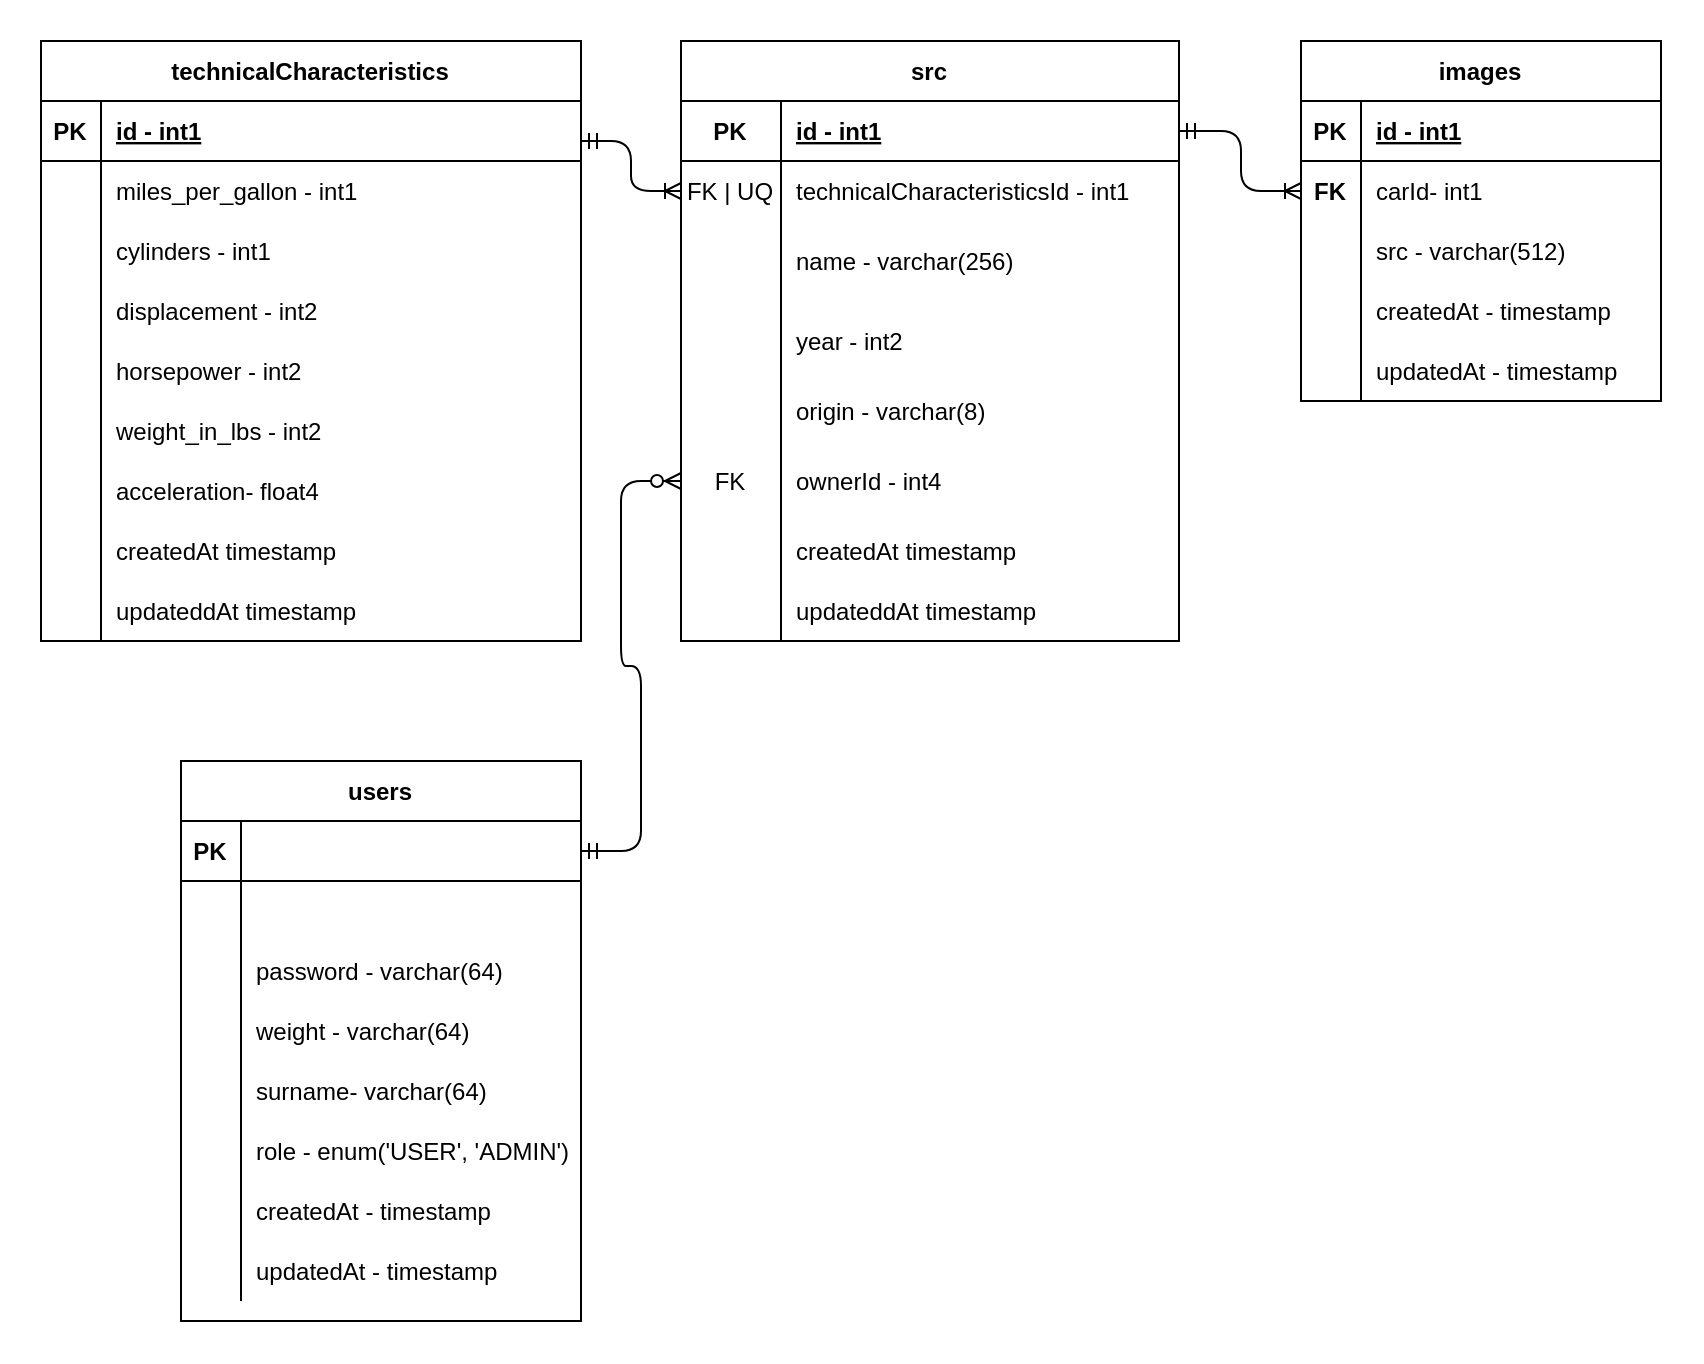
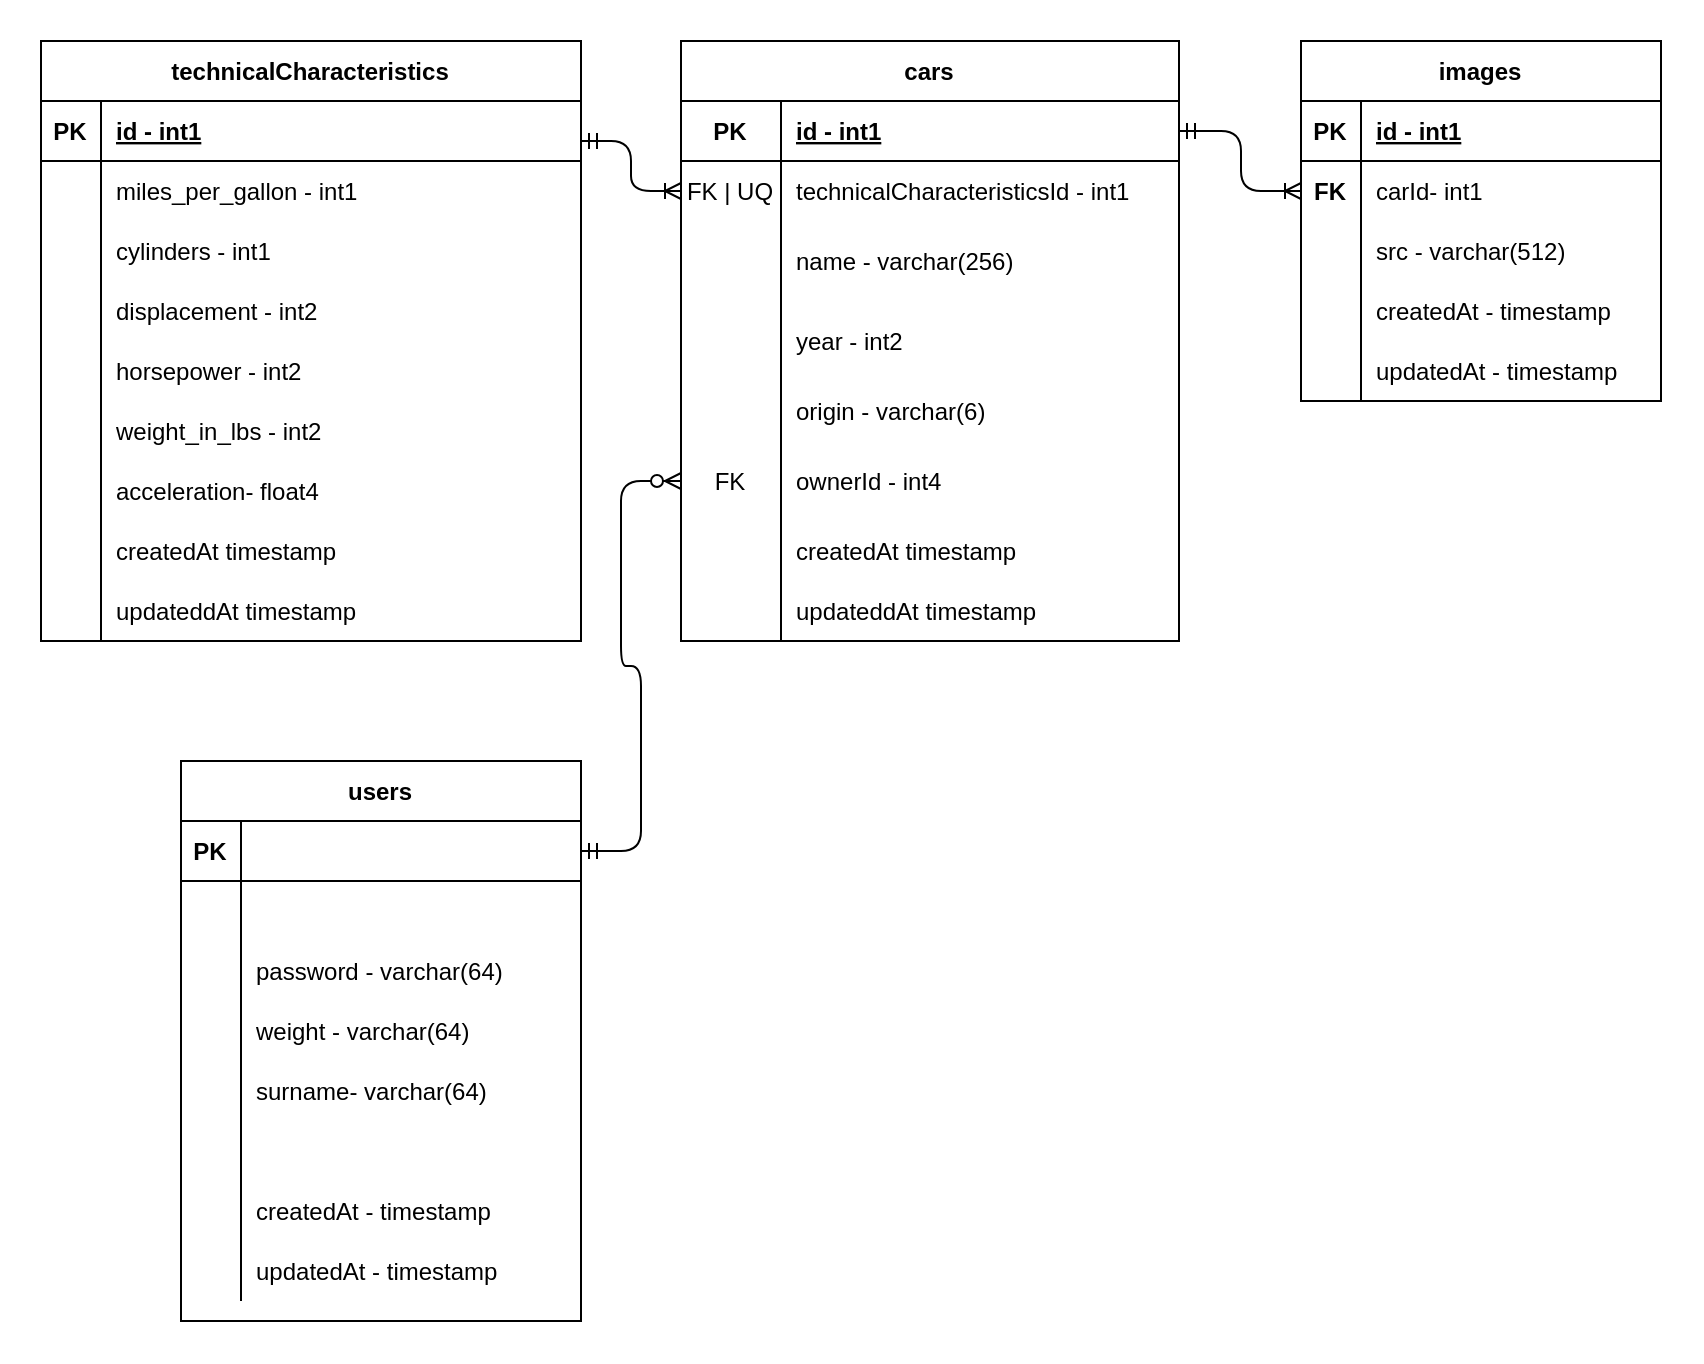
(929, 72) -> (929, 72)
(911, 412) -> (911, 412)
(411, 1151) -> none
